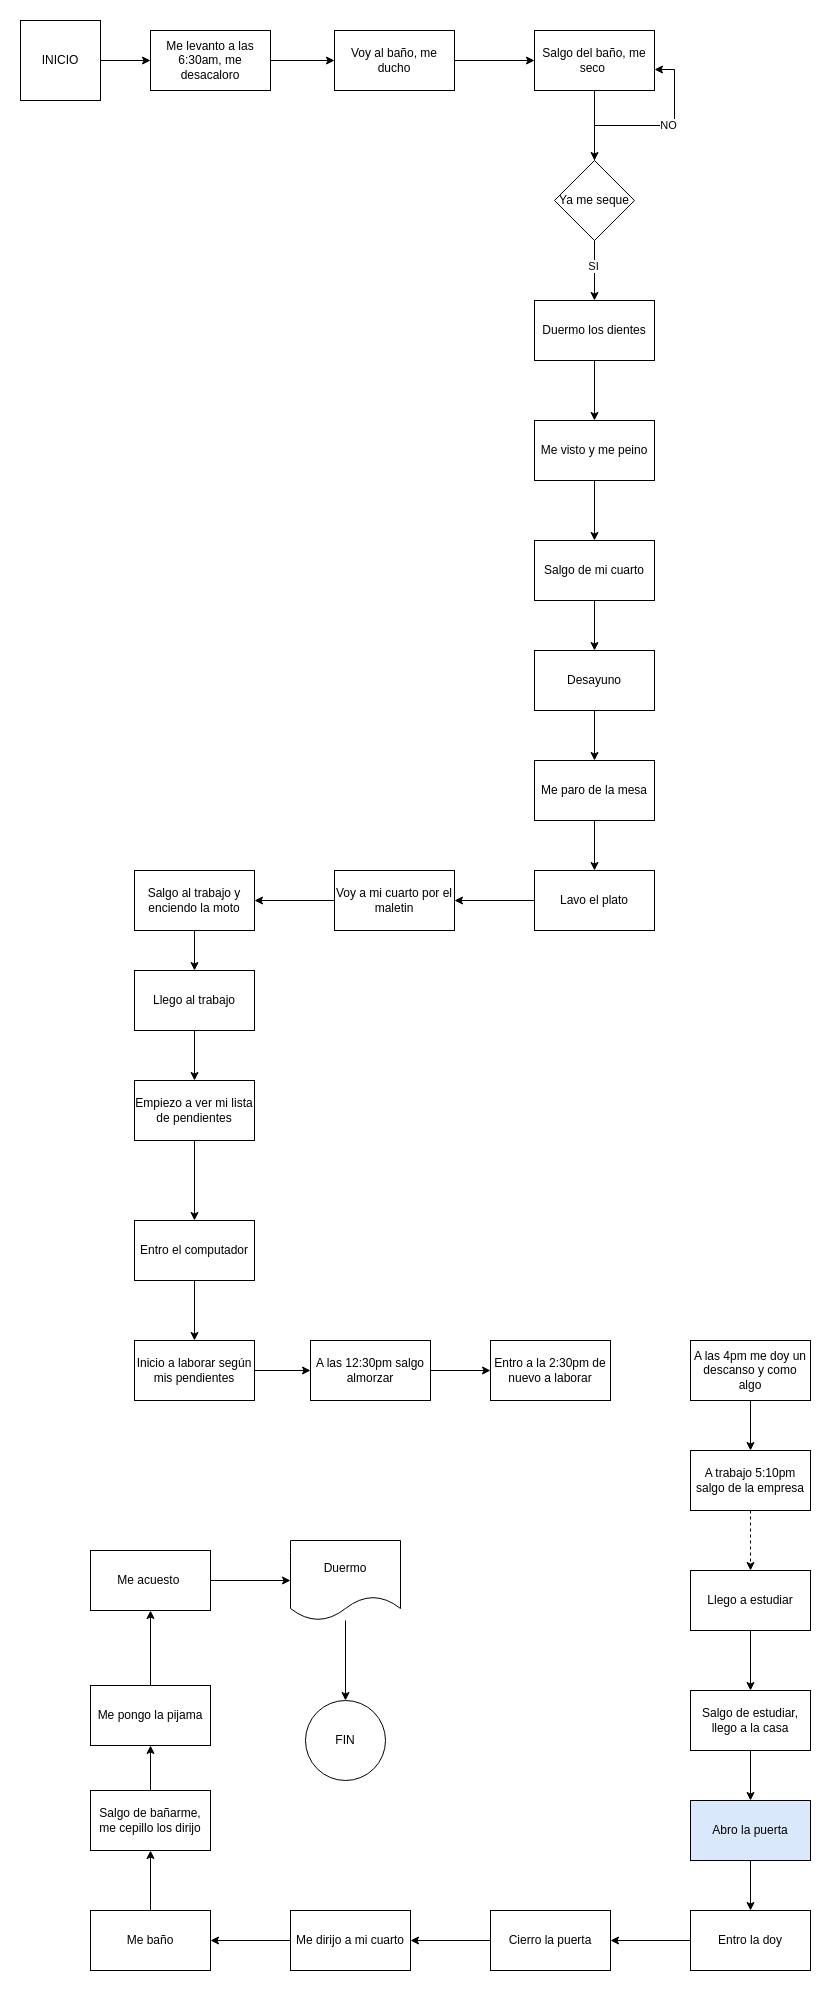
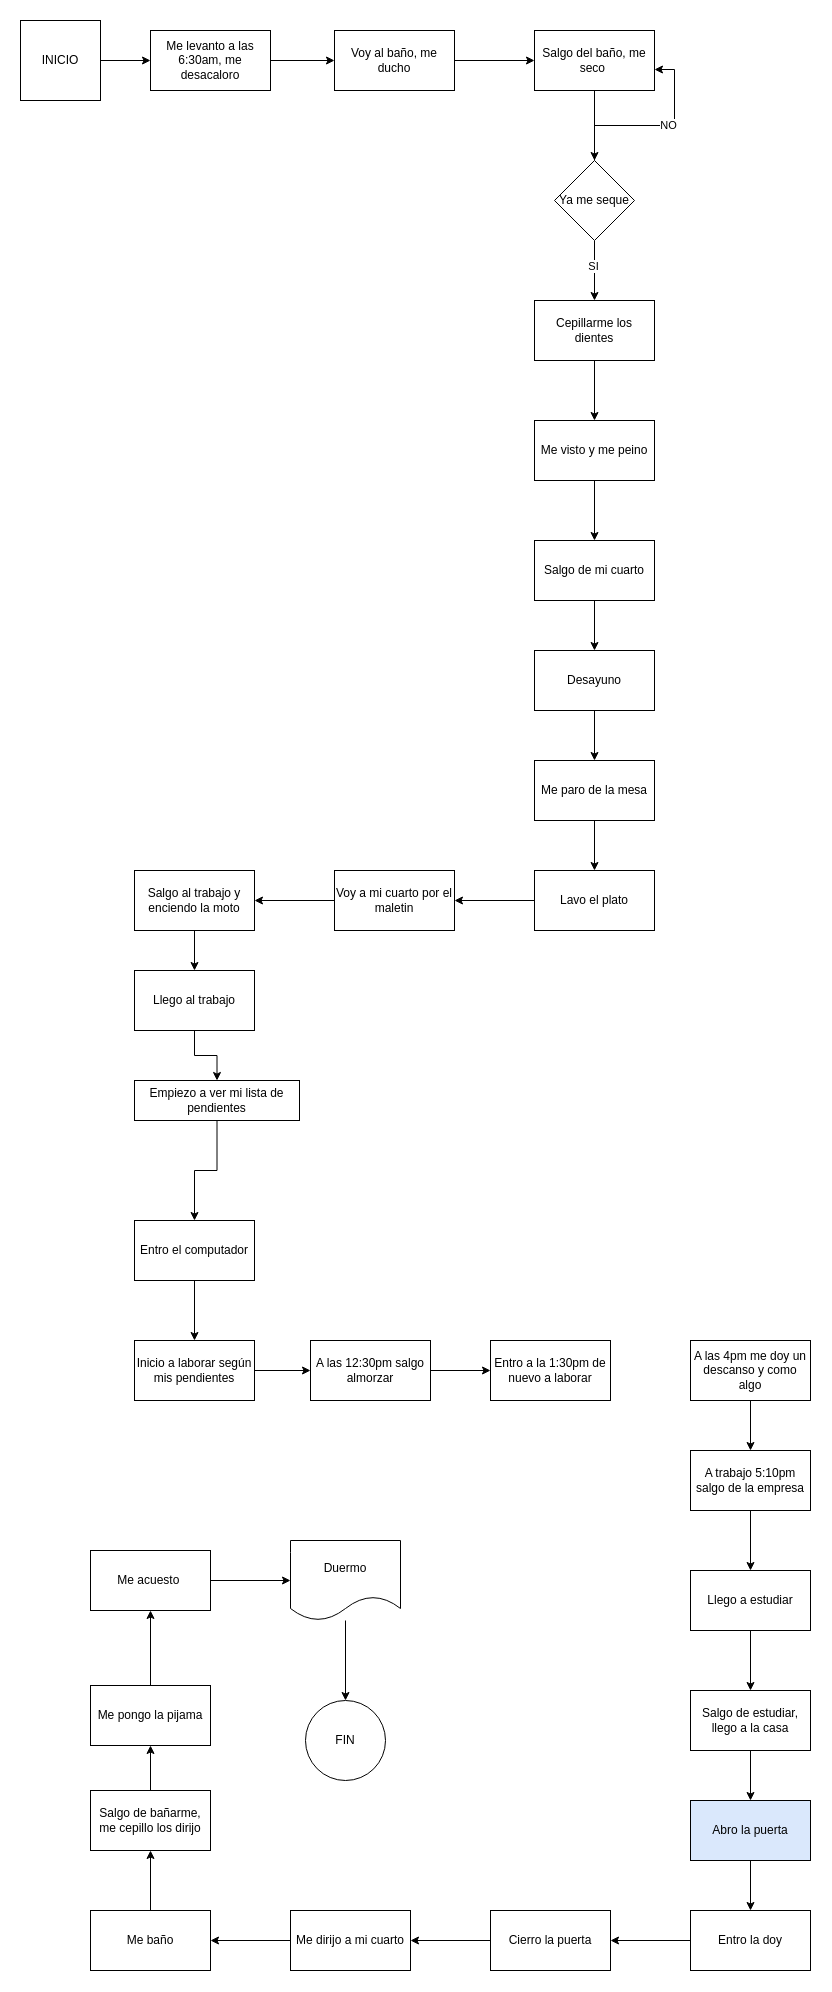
(595, 331) -> (595, 331)
(195, 1111) -> (217, 1101)
(551, 1371) -> (551, 1371)
(751, 1538) -> (751, 1538)
